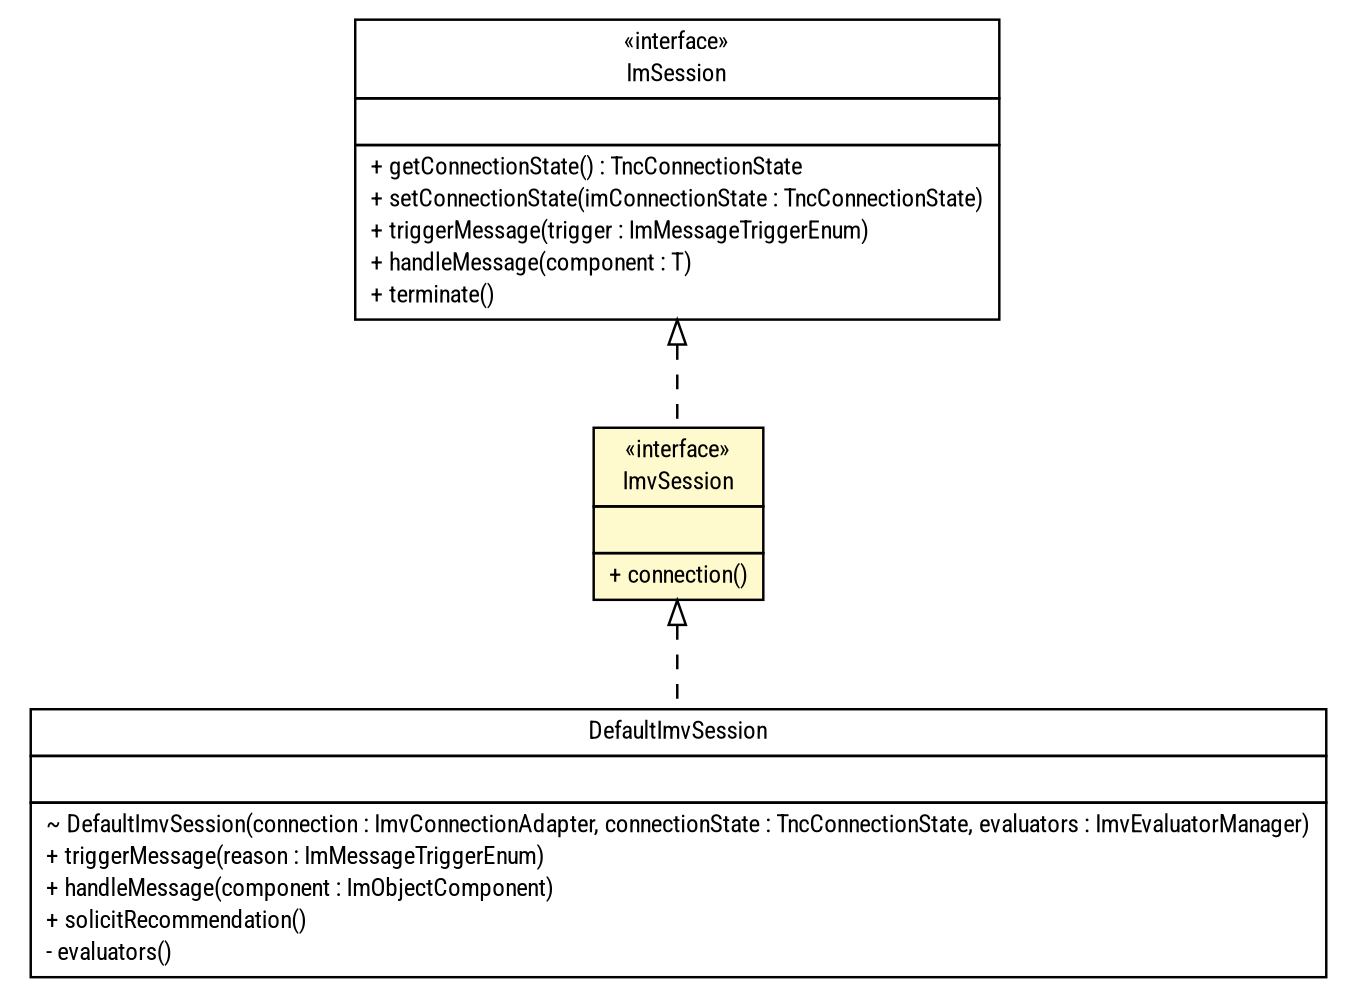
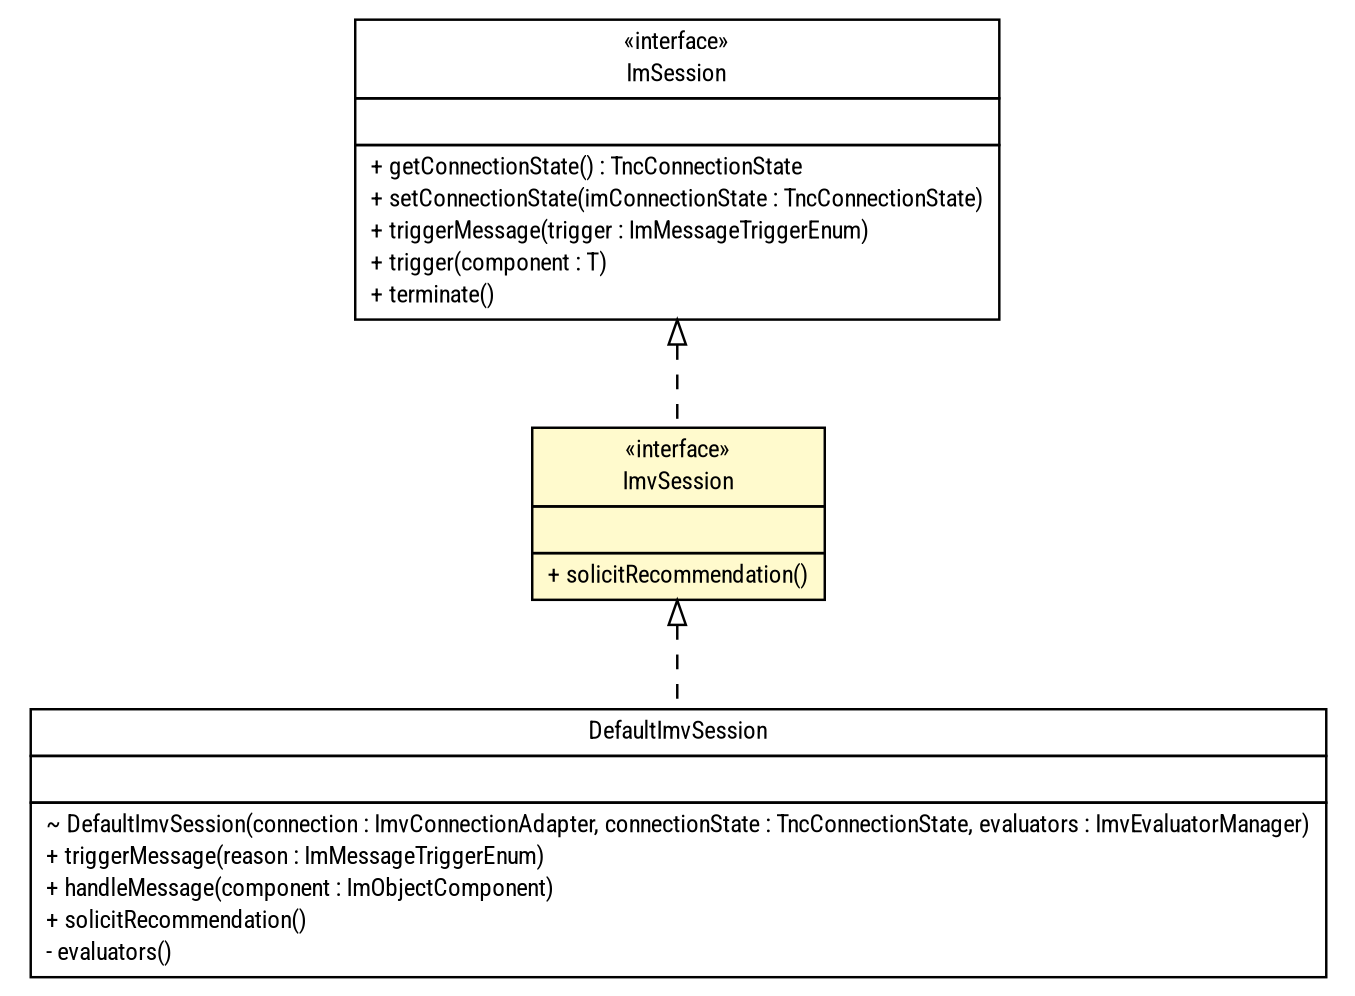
(532, 263) -> (489, 263)
(678, 575) -> (678, 575)
